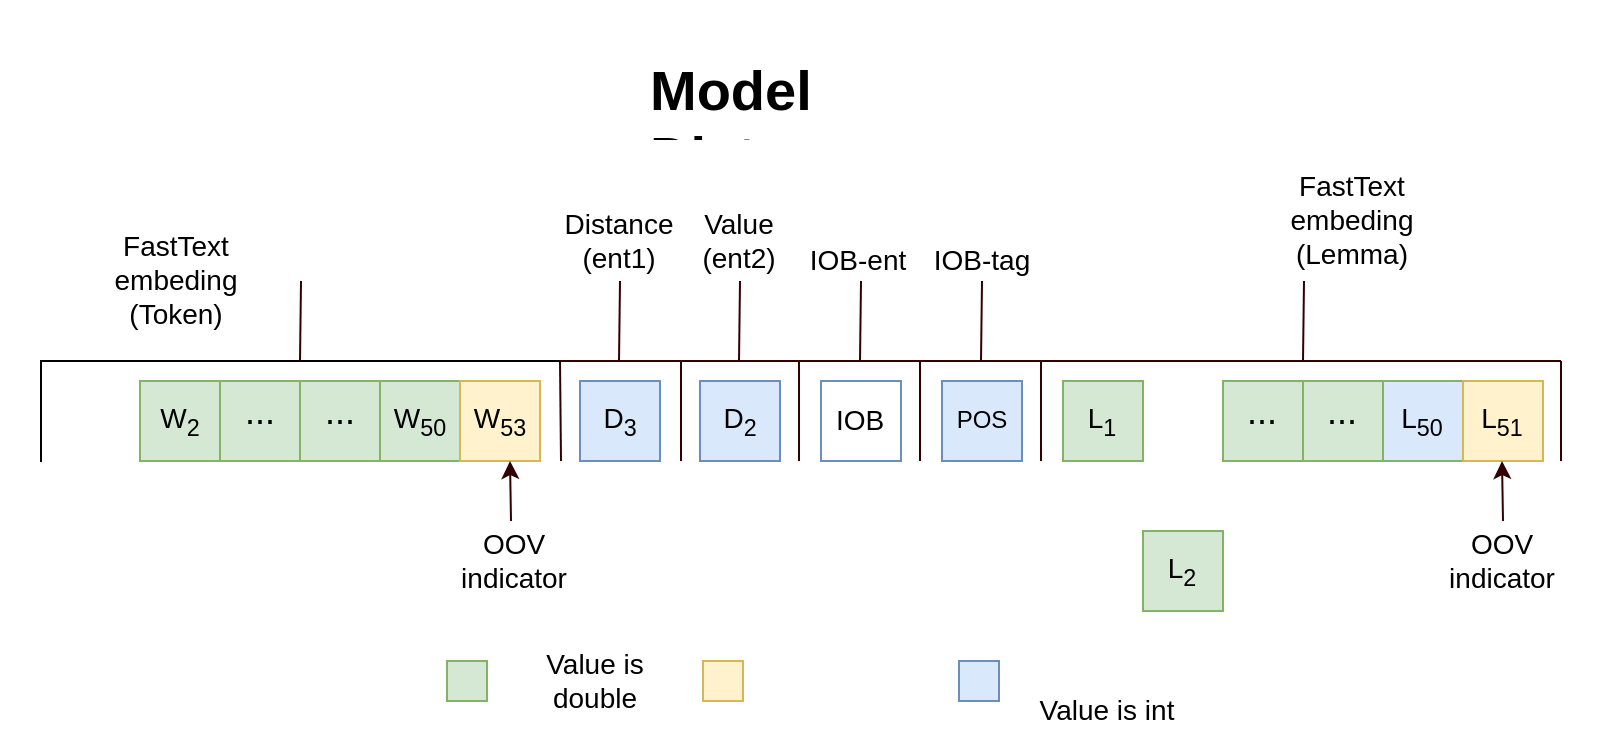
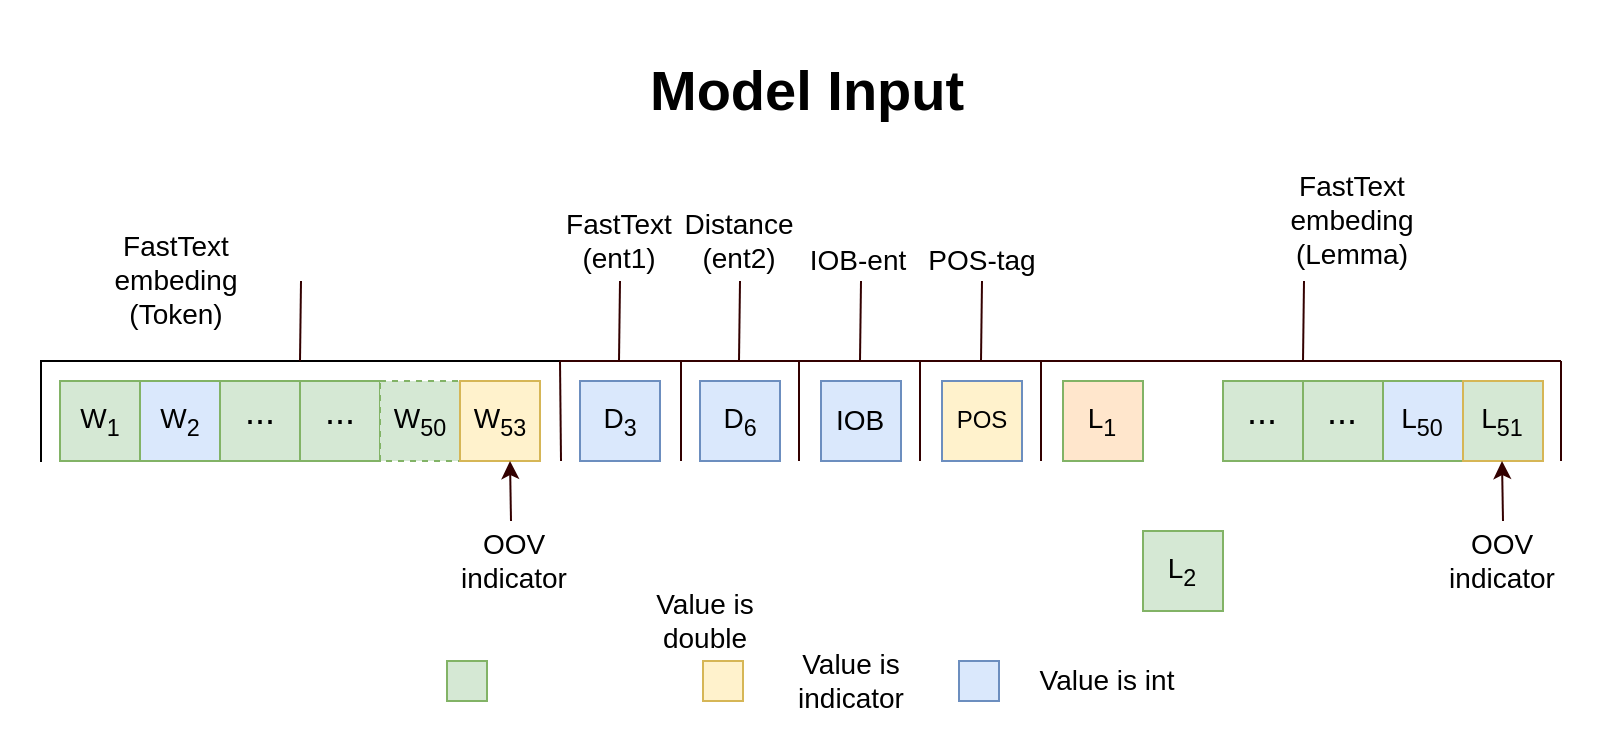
(750, 38) -> (730, 38)
(620, 241) -> (620, 241)
(740, 241) -> (740, 241)
(983, 261) -> (983, 261)
none -> (100, 421)
(180, 421) -> (180, 421)
(420, 421) -> (420, 421)
(741, 421) -> (741, 421)
(861, 421) -> (861, 421)
(982, 421) -> (982, 421)
(1103, 421) -> (1103, 421)
(1503, 421) -> (1503, 421)
(595, 681) -> (705, 621)
none -> (851, 681)
(1107, 711) -> (1107, 681)
